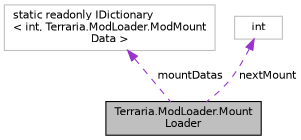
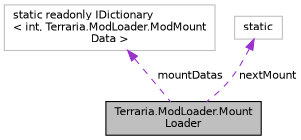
(258, 28) -> (258, 28)
